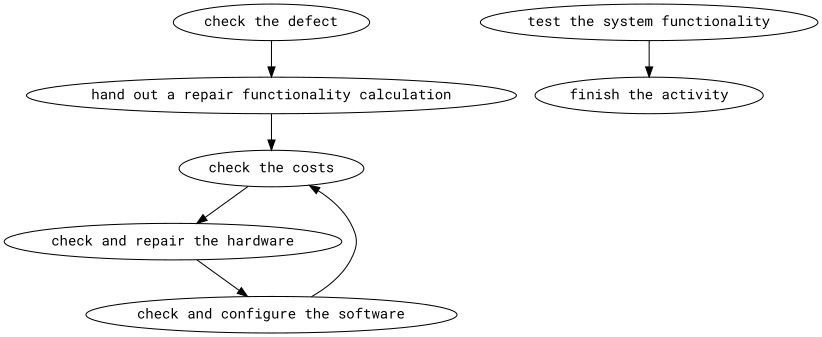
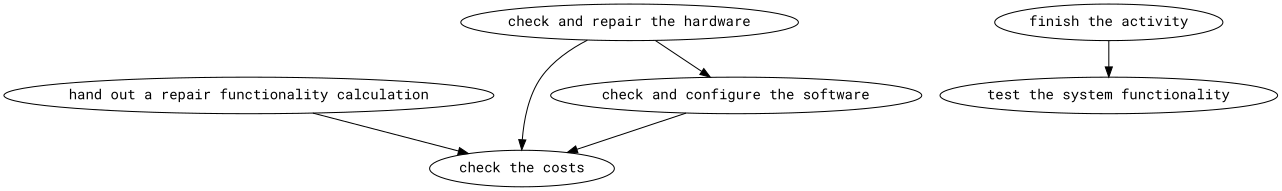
(271, 22) -> none
(649, 54) -> (1109, 54)
(227, 202) -> (540, 80)
